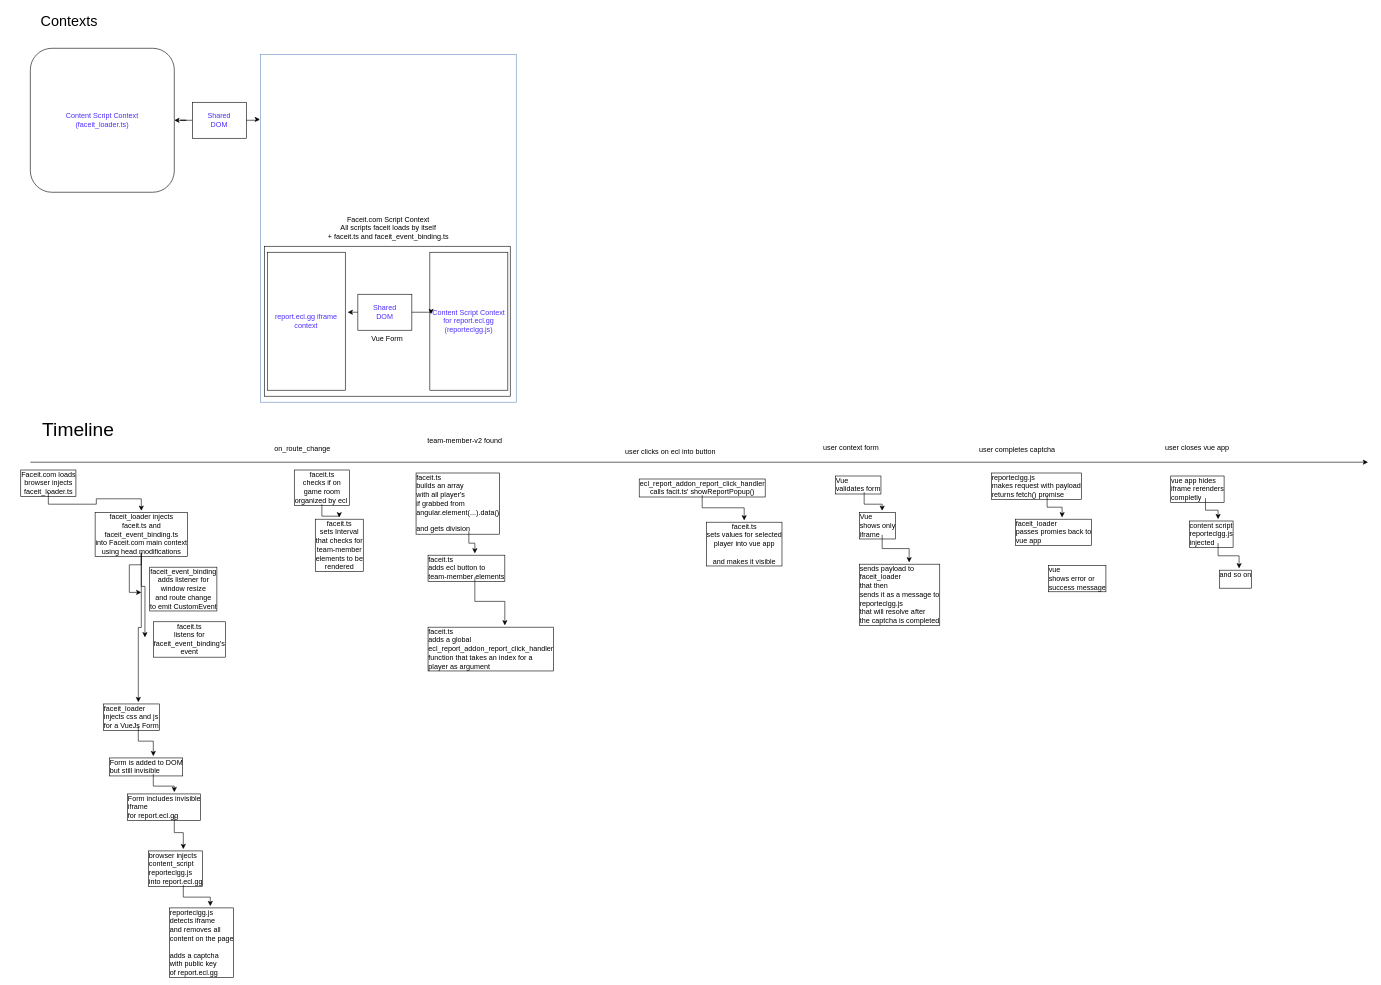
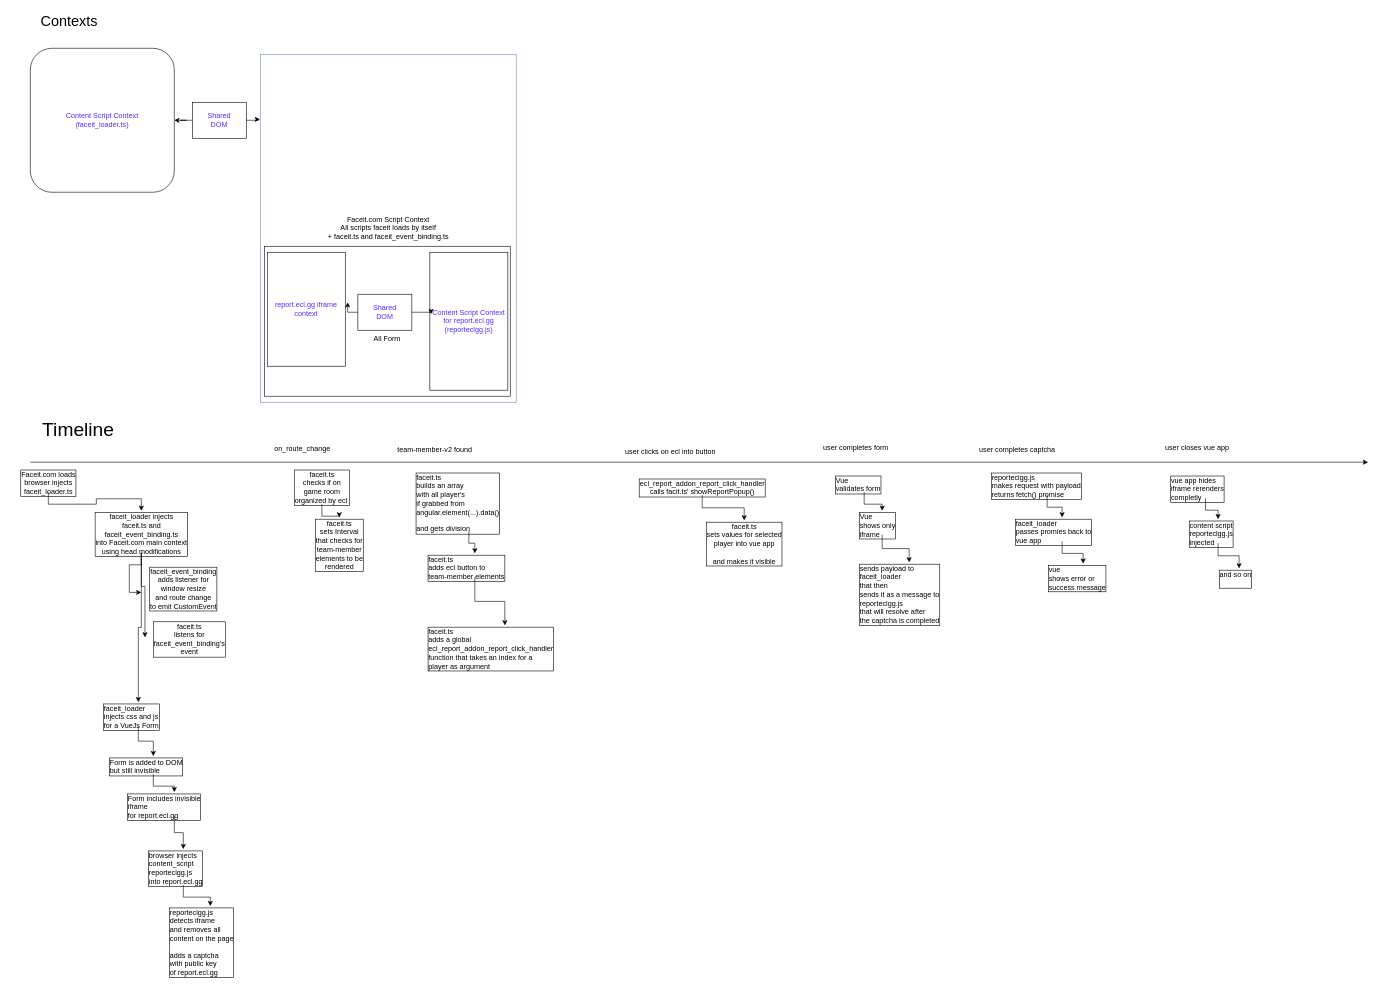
(306, 321) -> (306, 309)
(387, 321) -> (387, 321)
(474, 441) -> (444, 450)
(856, 448) -> (859, 448)
none -> (1074, 554)
